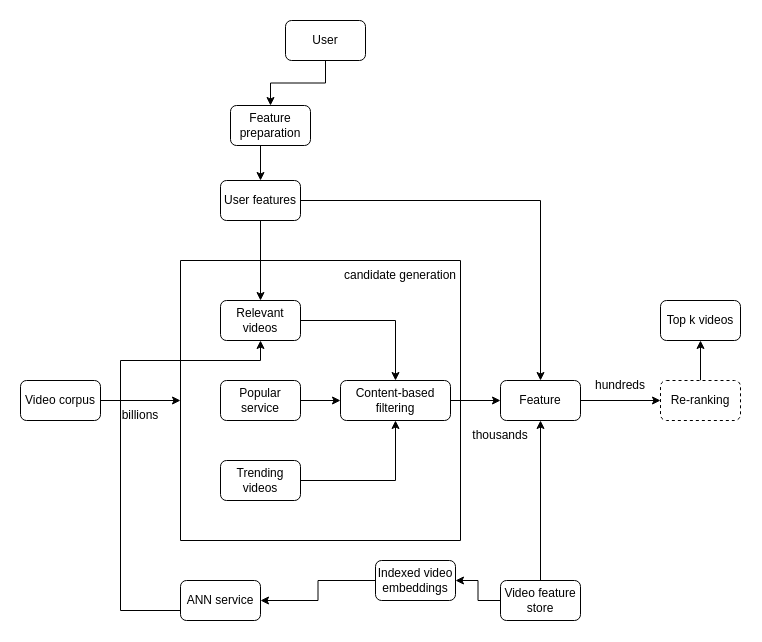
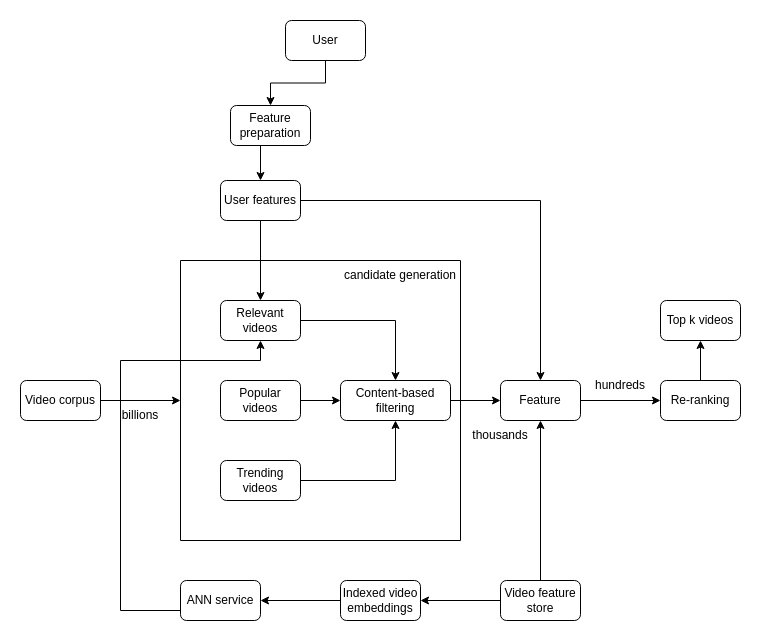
(261, 401) -> (261, 401)
(701, 401) -> (701, 401)
(416, 581) -> (381, 601)
